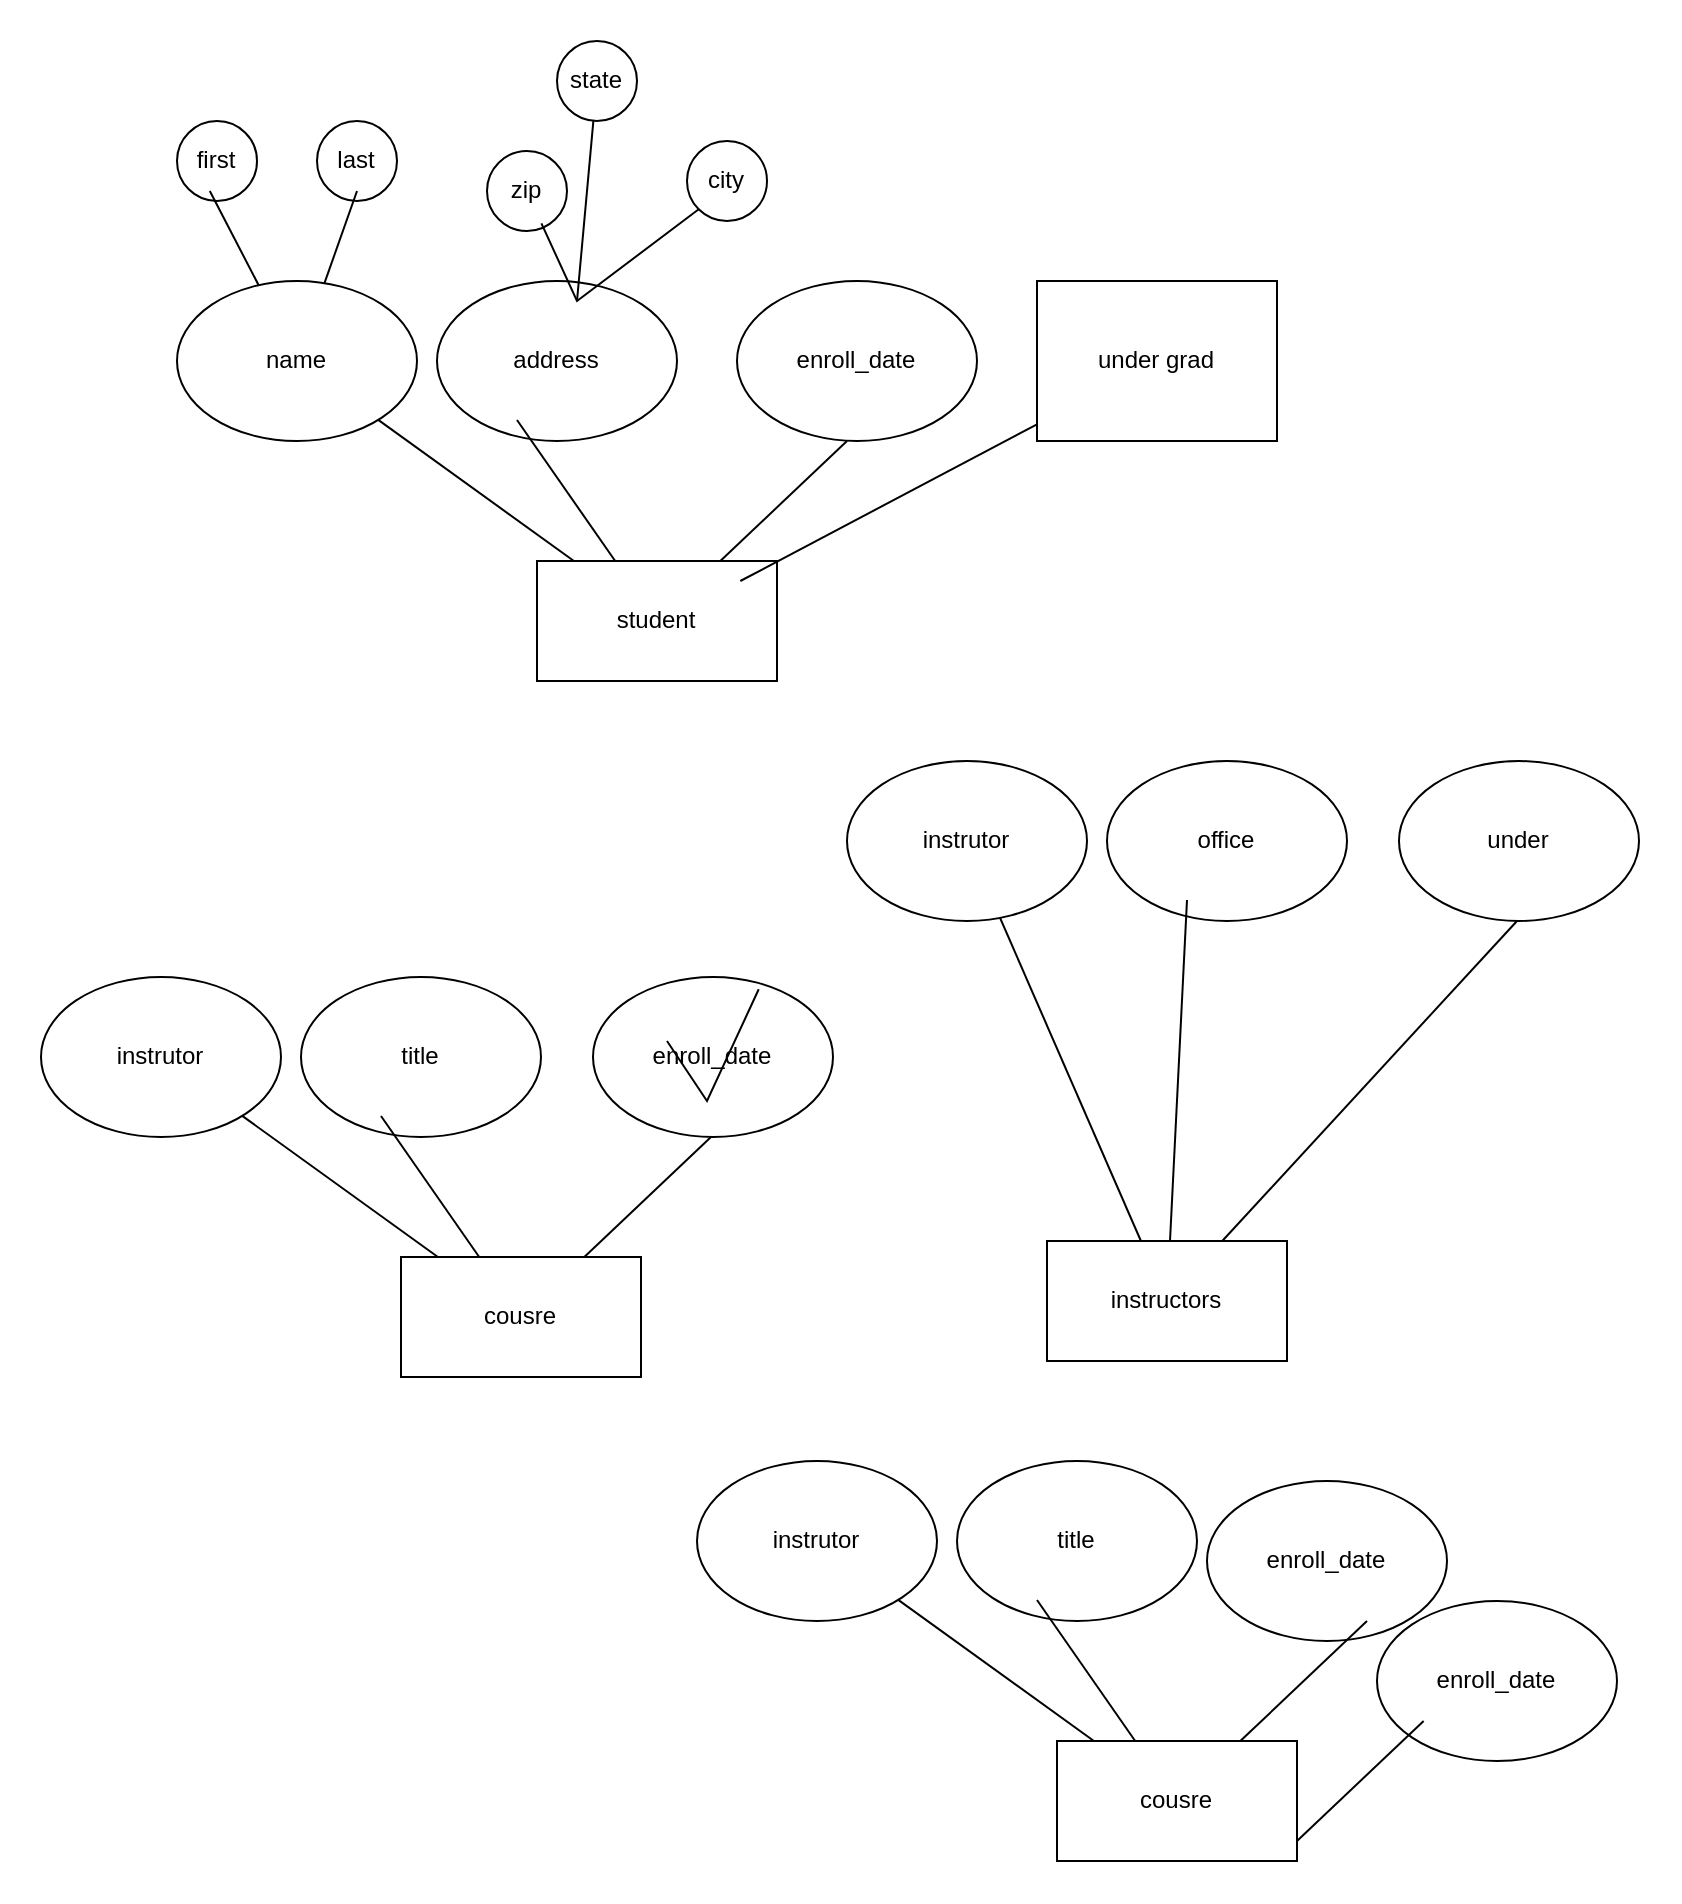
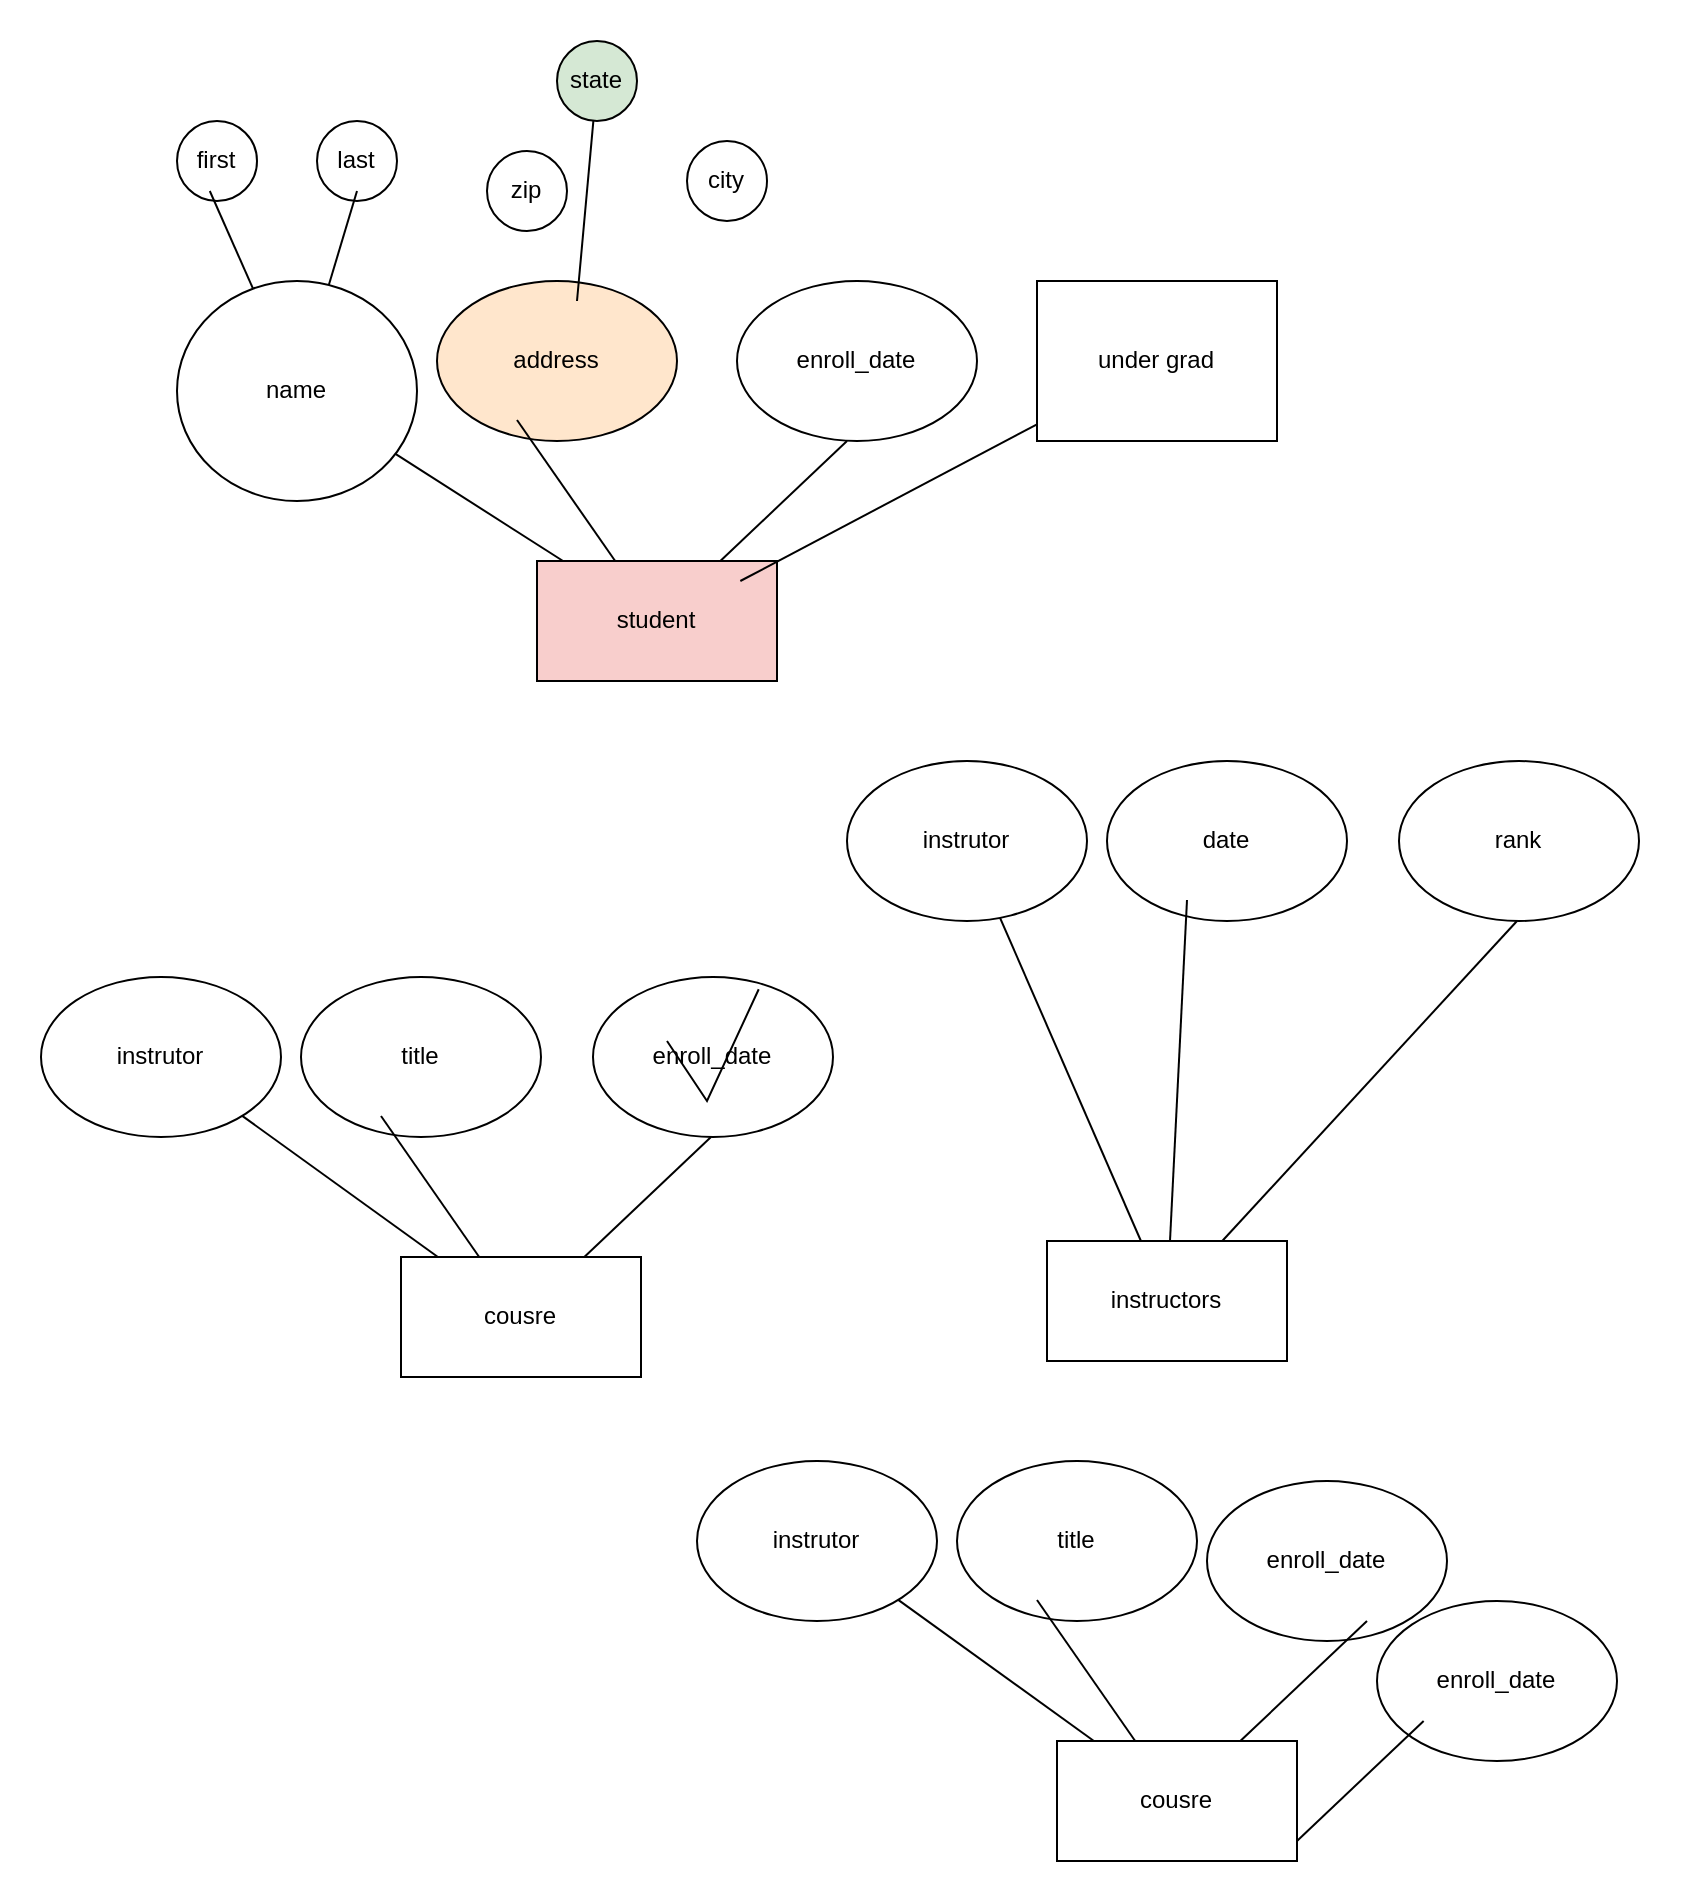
(597, 81) -> (597, 81)
(639, 254) -> none
(297, 361) -> (297, 391)
(557, 361) -> (557, 361)
(657, 621) -> (657, 621)
(1227, 841) -> (1227, 841)
(1519, 841) -> (1519, 841)
